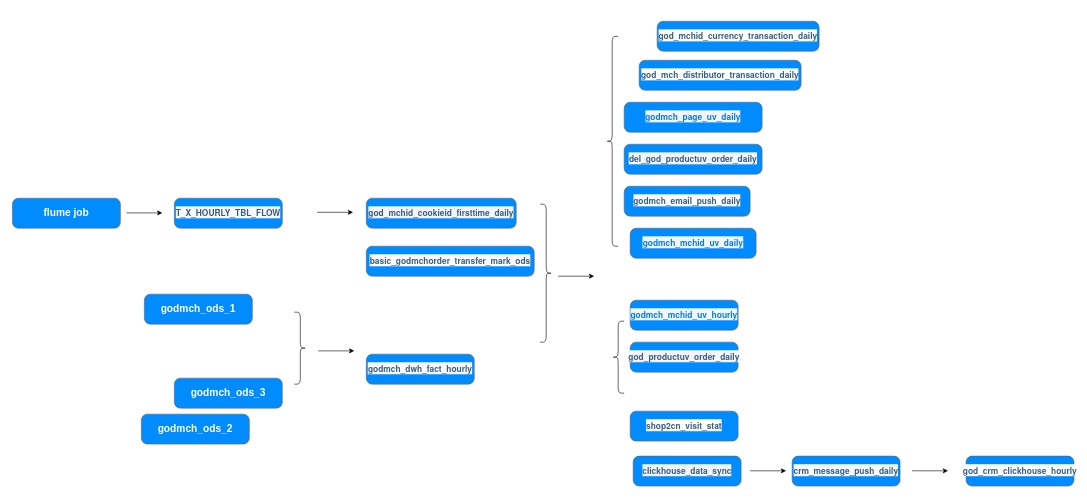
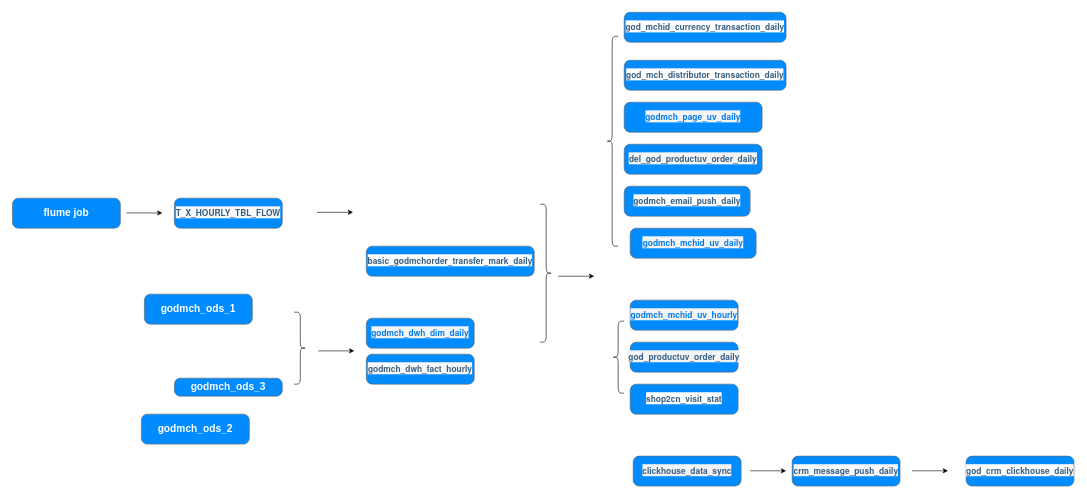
(738, 36) -> (705, 27)
(720, 75) -> (705, 75)
(441, 213) -> none
(450, 261) -> (450, 261)
none -> (420, 333)
(228, 393) -> (228, 387)
(684, 426) -> (684, 399)
(1020, 471) -> (1020, 471)
